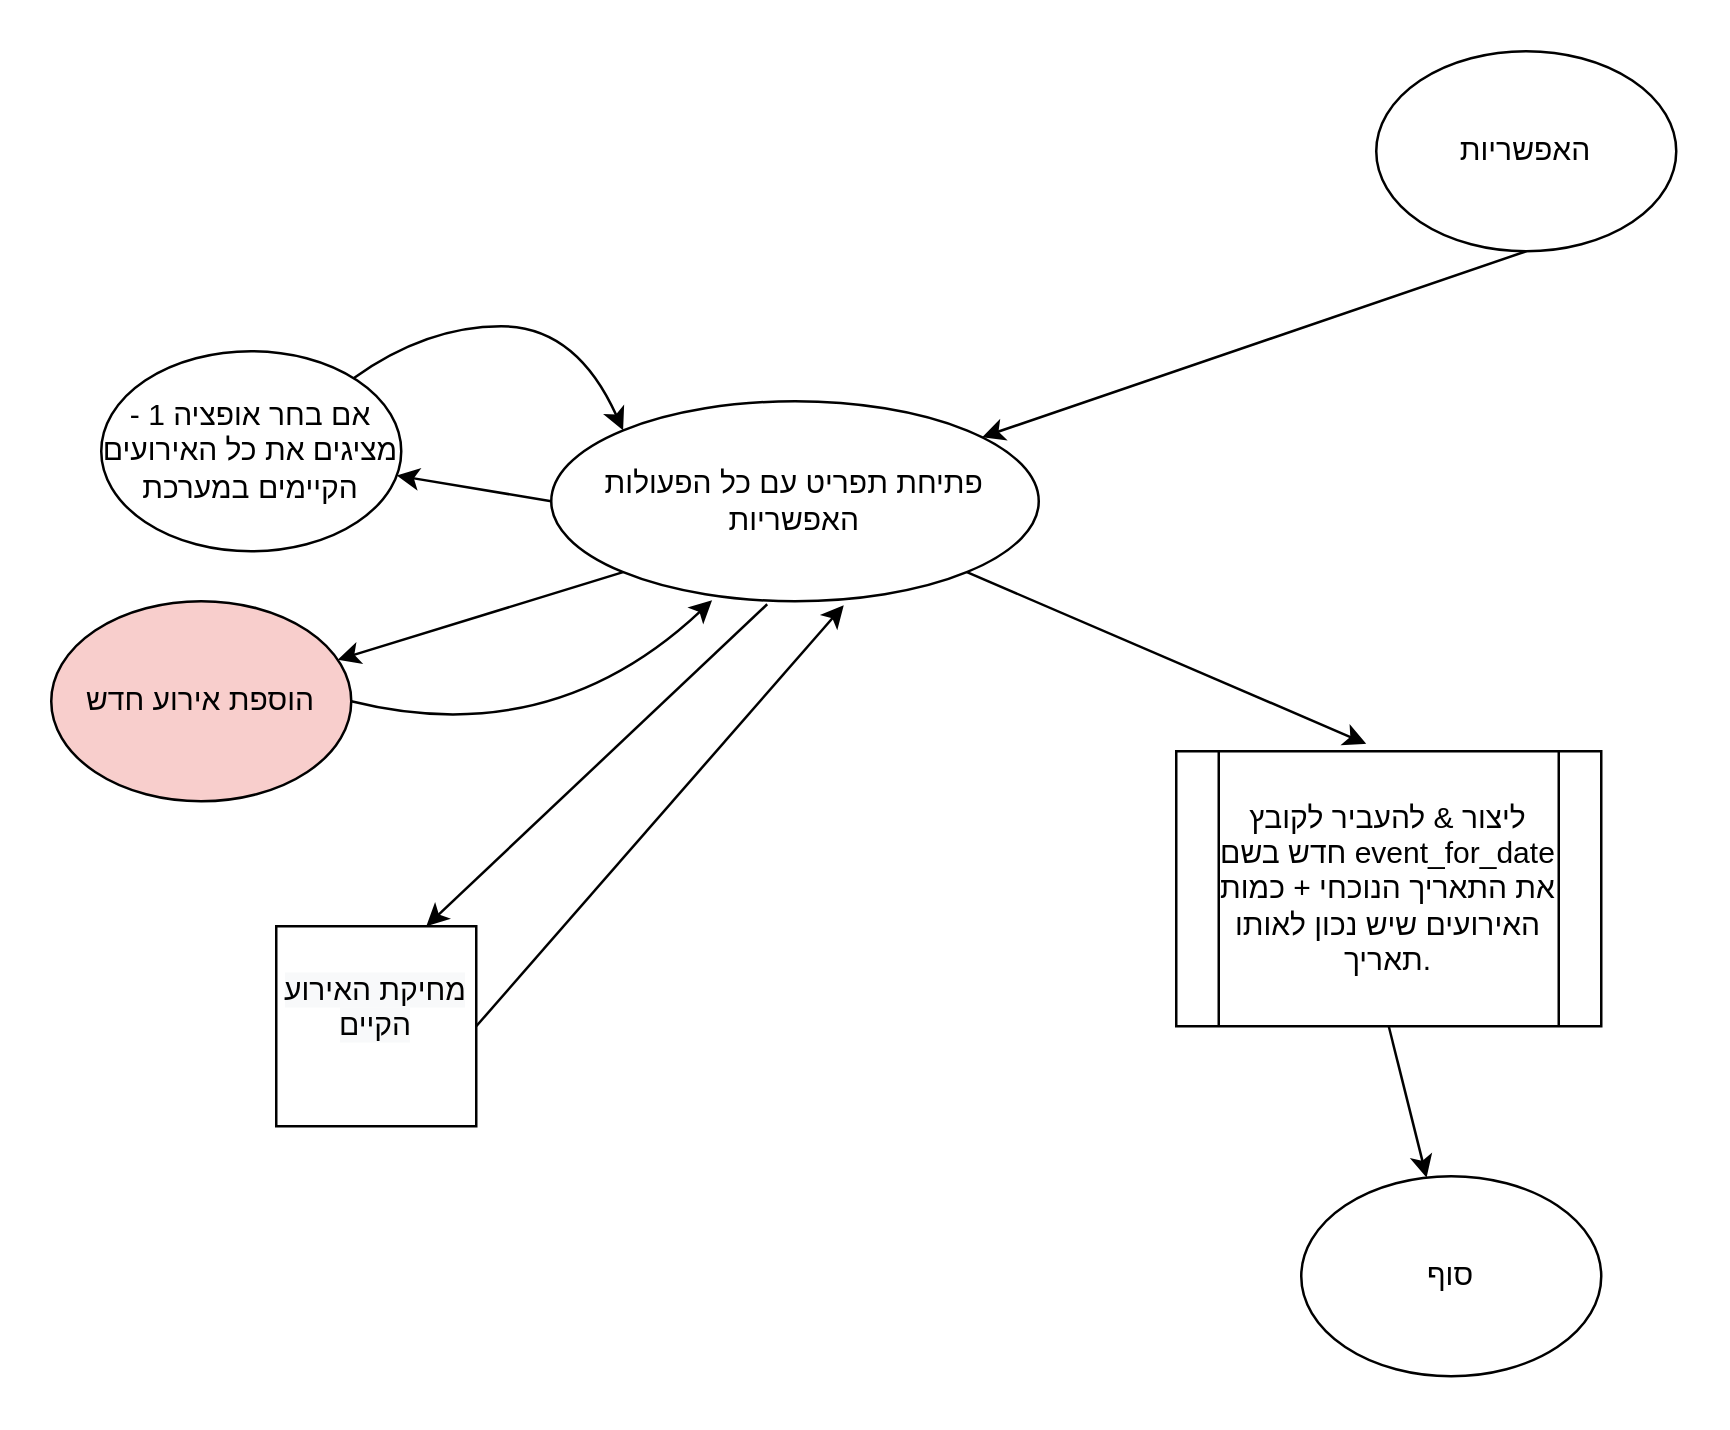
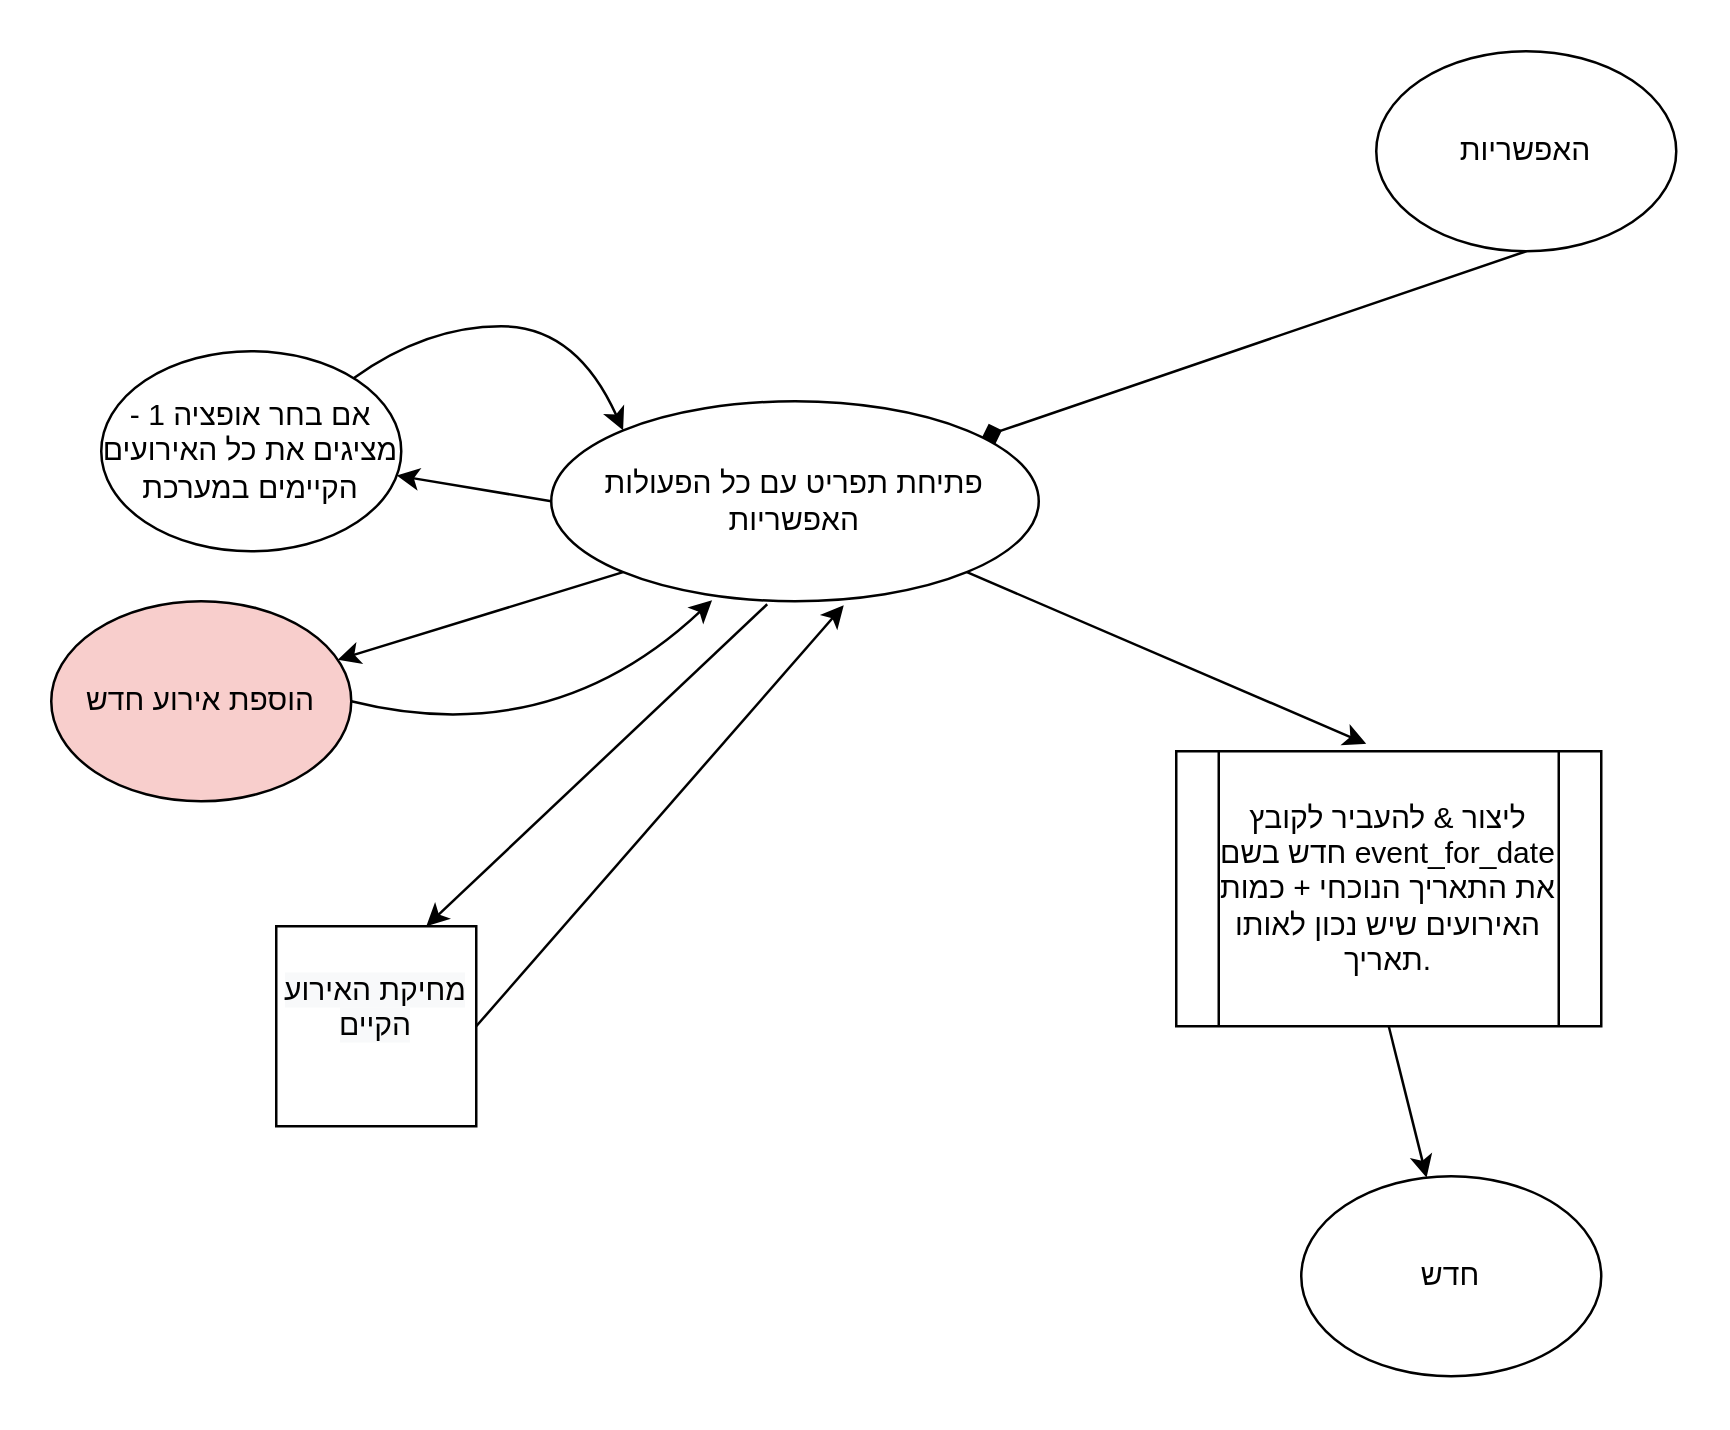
(1000, 431) -> (1001, 431)
(1451, 1276) -> (1451, 1276)
